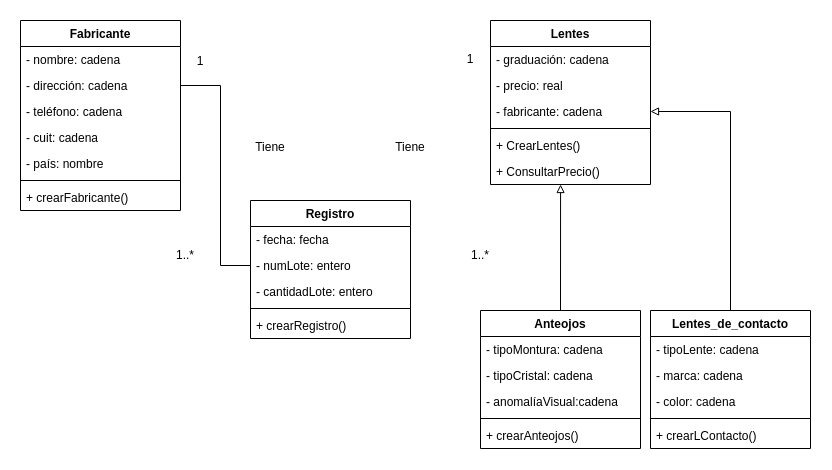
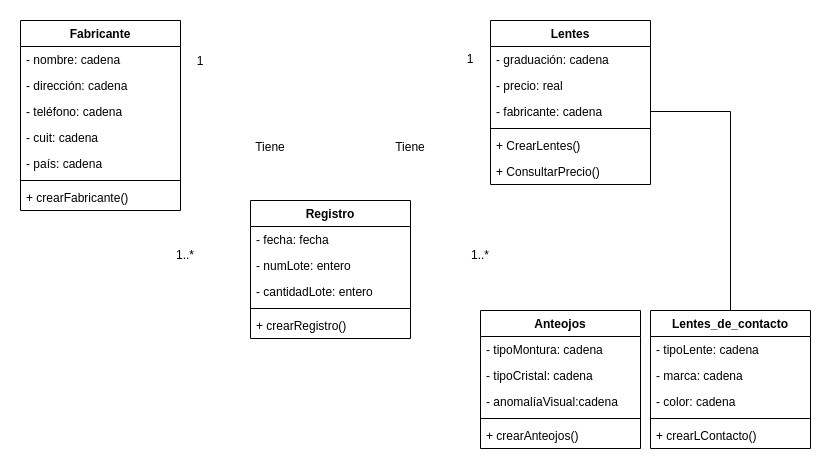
(660, 112) -> (657, 112)
(68, 164) -> (68, 164)
(221, 170) -> none
(561, 252) -> none
